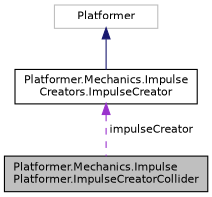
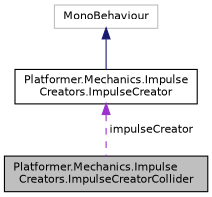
(106, 17) -> (106, 17)
(106, 174) -> (106, 174)
